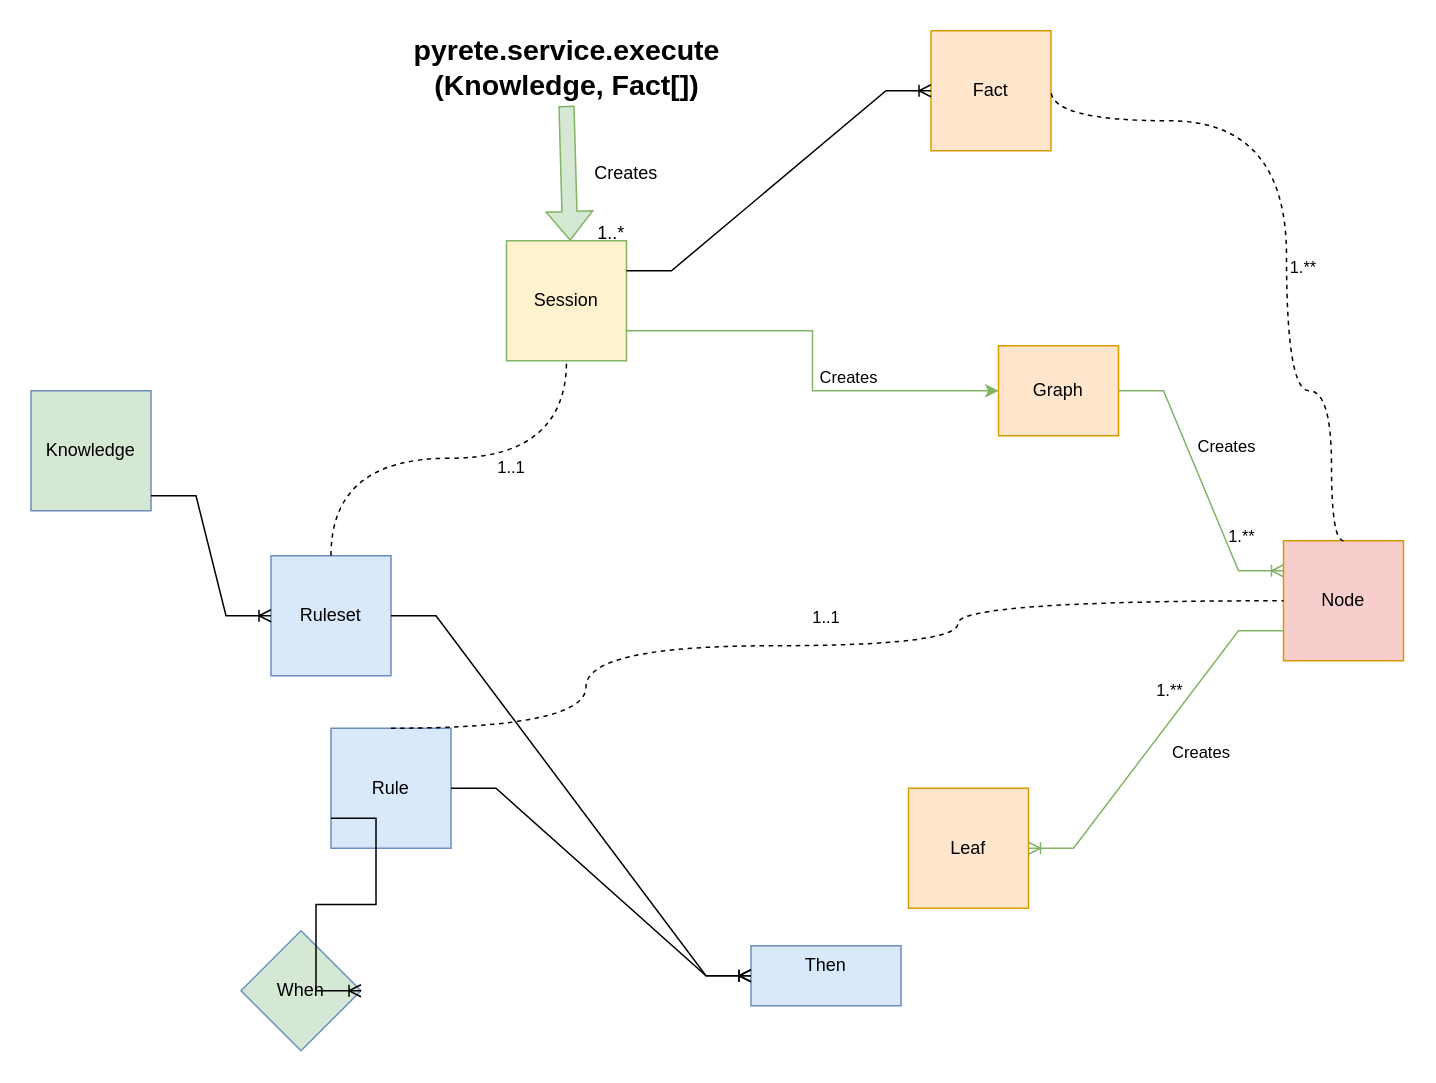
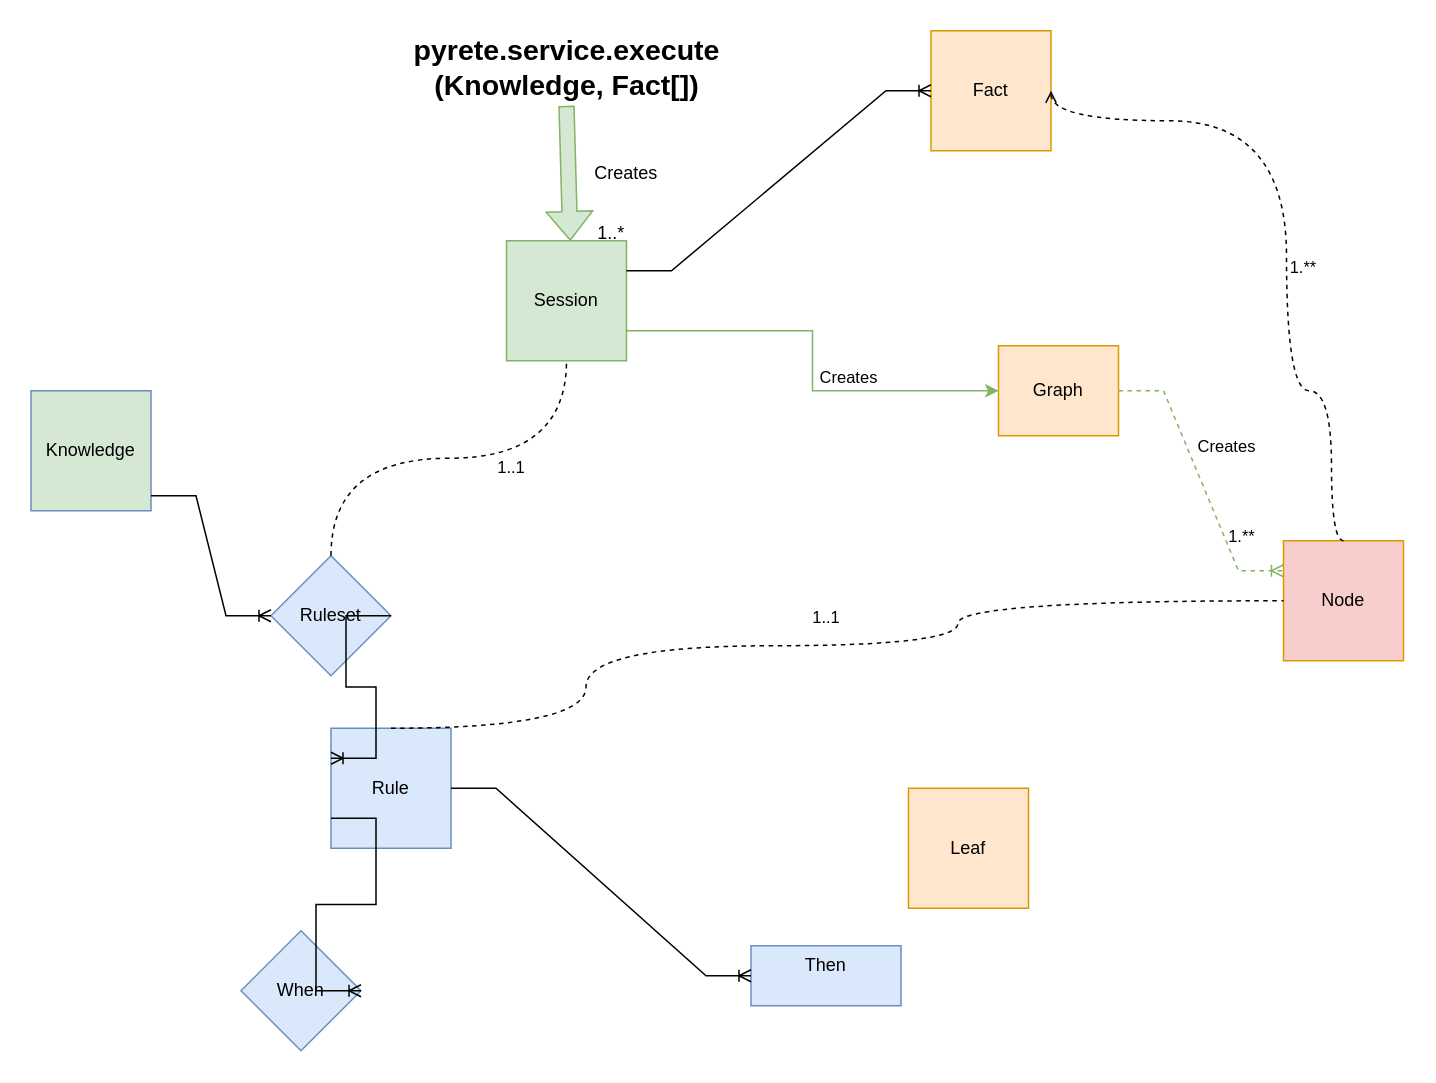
(1072, 111) -> (1073, 112)
(566, 301) -> (566, 301)
(1201, 482) -> (1201, 482)
(331, 616) -> (331, 616)
(1156, 739) -> none
(555, 774) -> (361, 687)
(301, 991) -> (301, 991)
